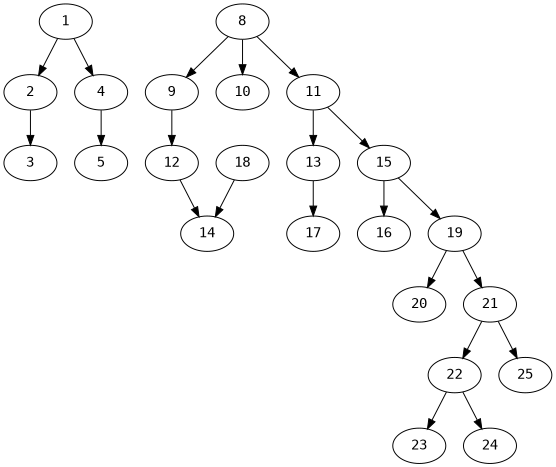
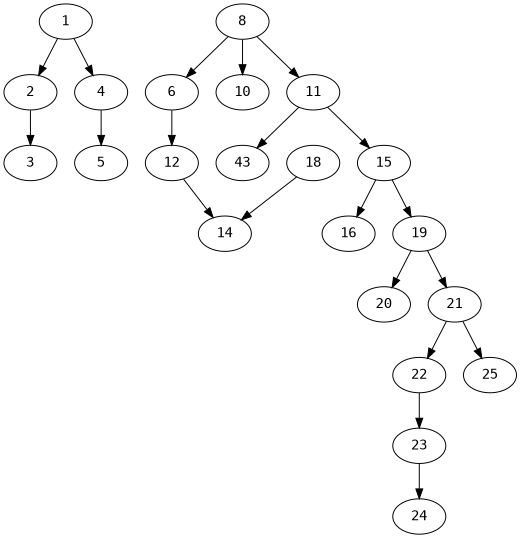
(172, 92) -> (172, 92)
(313, 163) -> (243, 163)
(313, 234) -> none
(470, 406) -> (419, 476)
